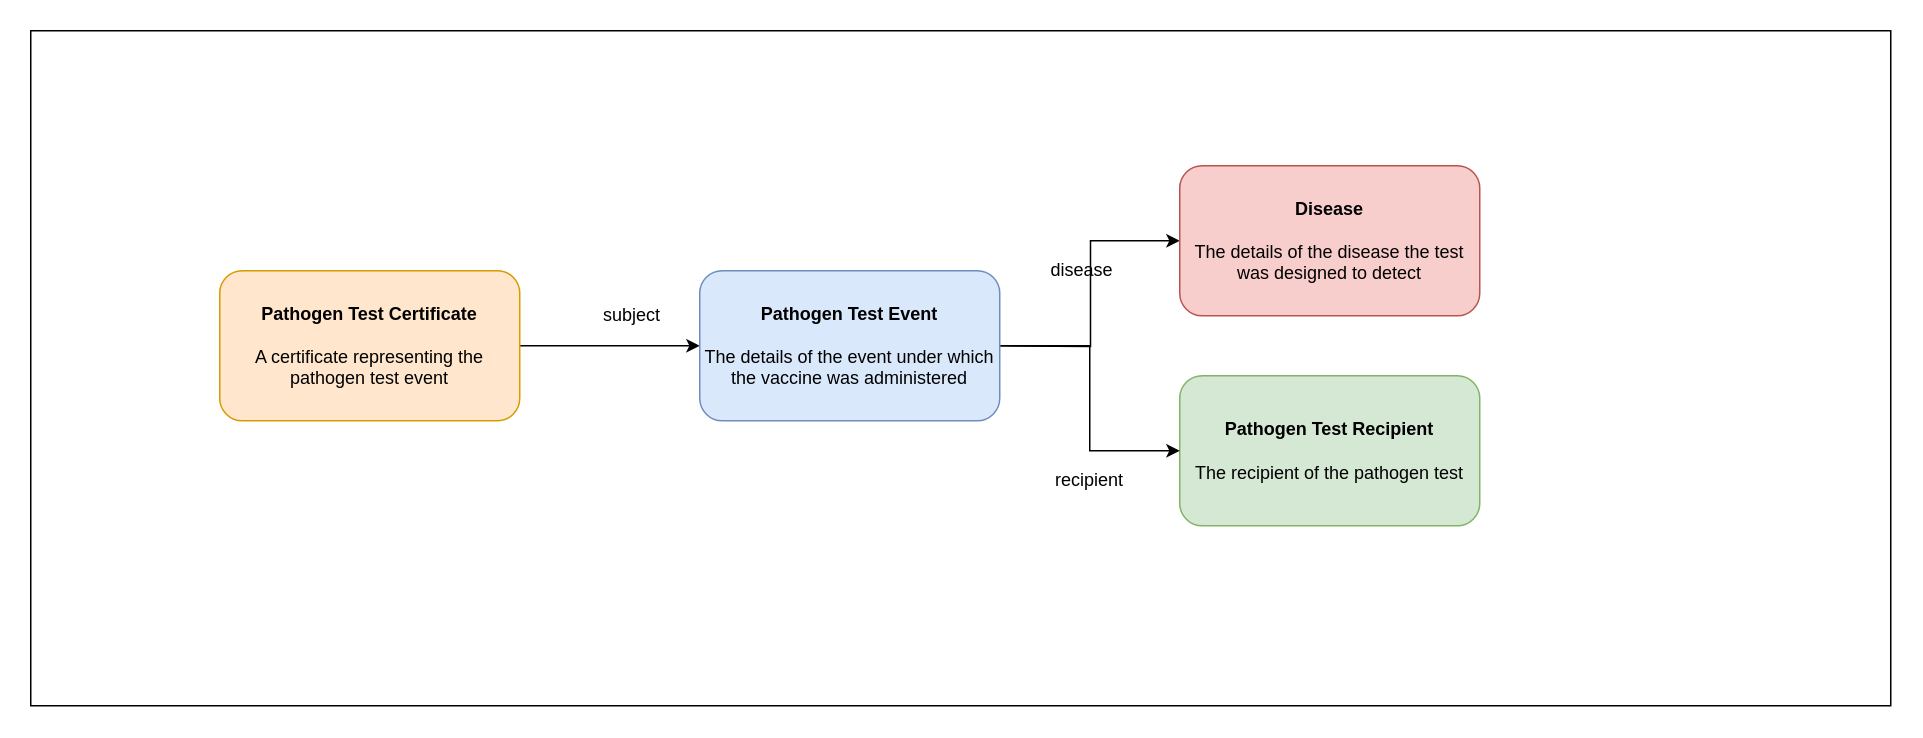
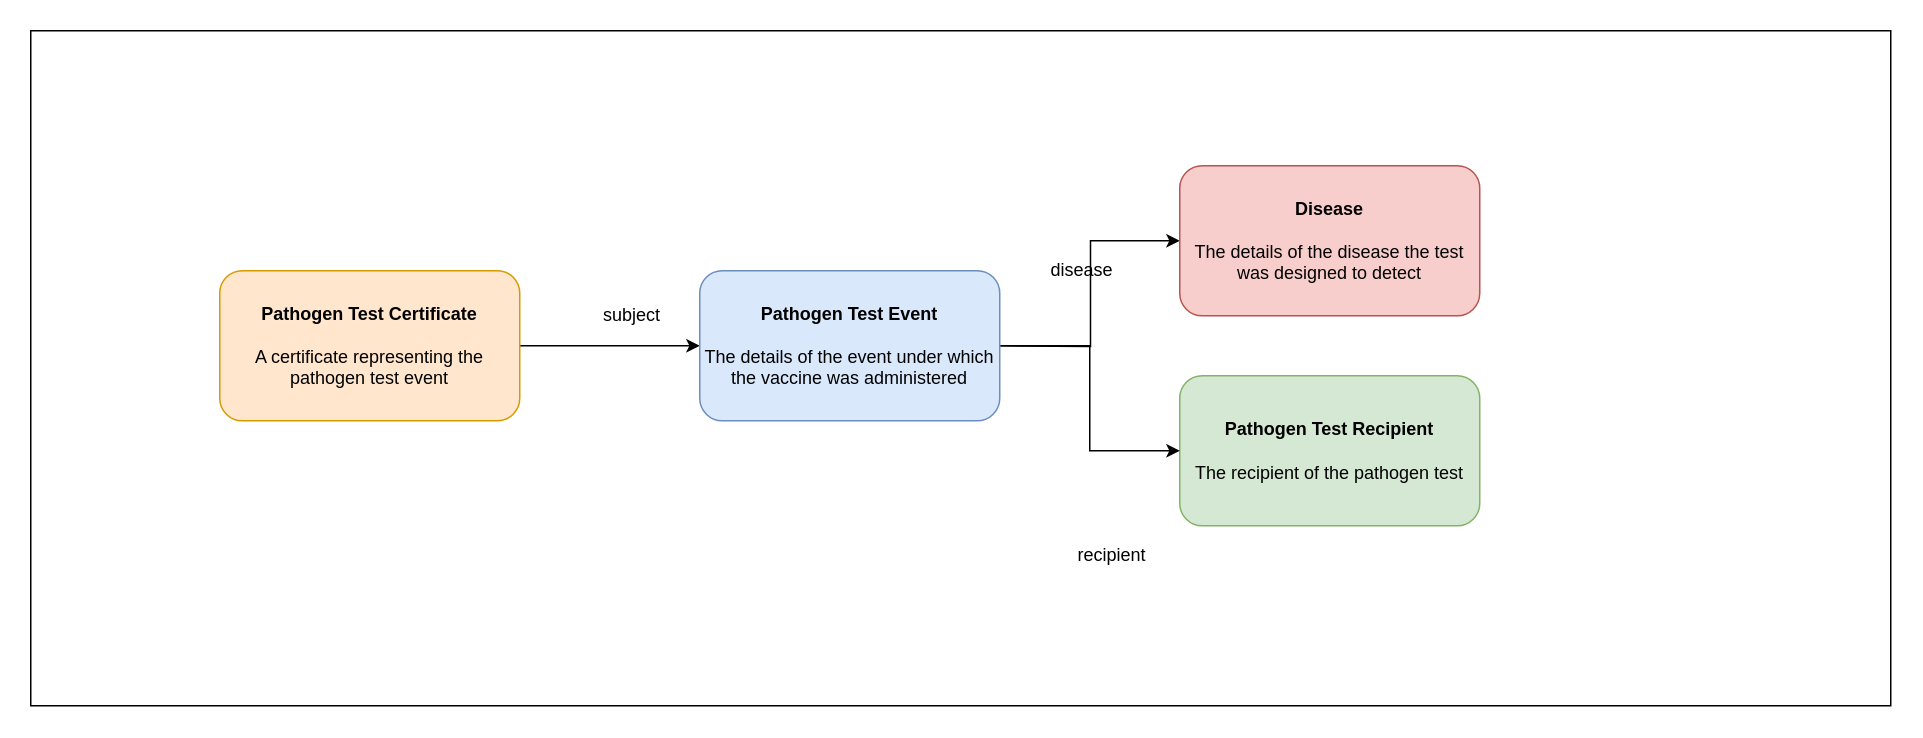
(1090, 481) -> (1112, 556)
